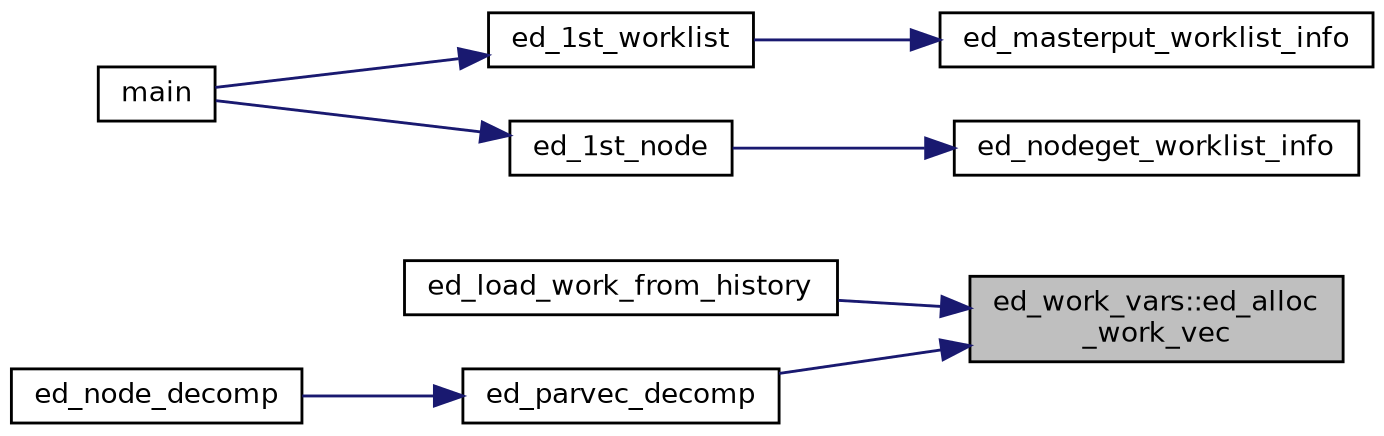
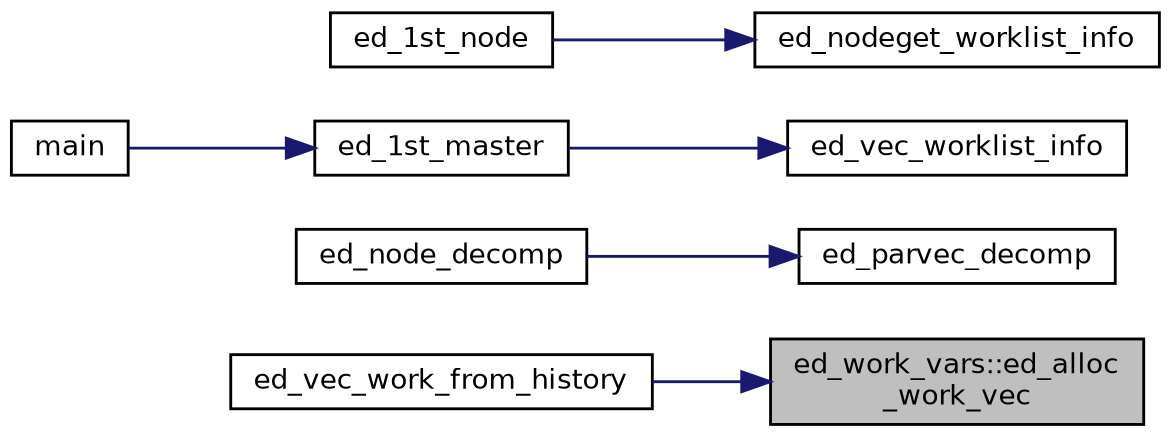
(621, 40) -> (442, 148)
(1157, 40) -> (957, 148)
(348, 116) -> none
(621, 288) -> (442, 382)
(860, 362) -> none
